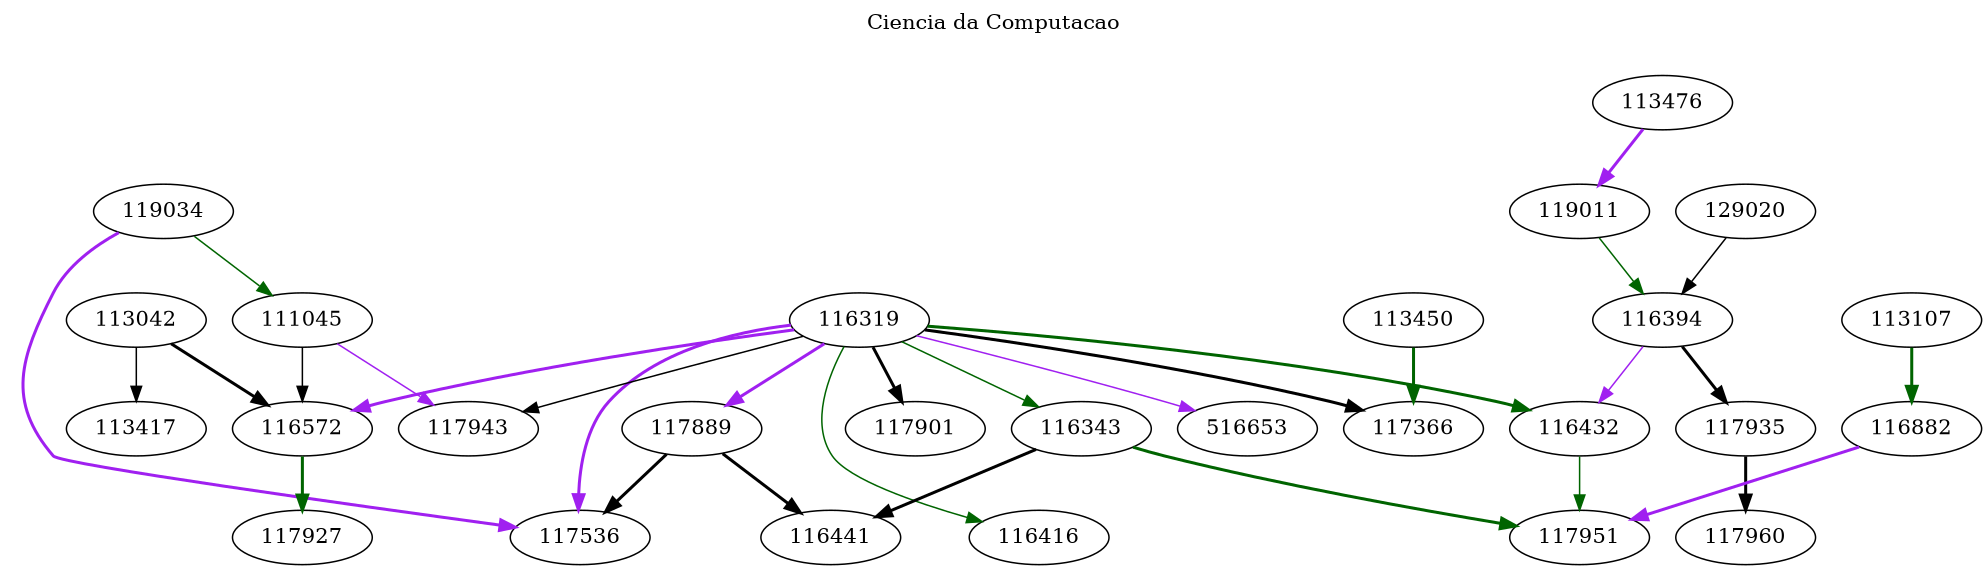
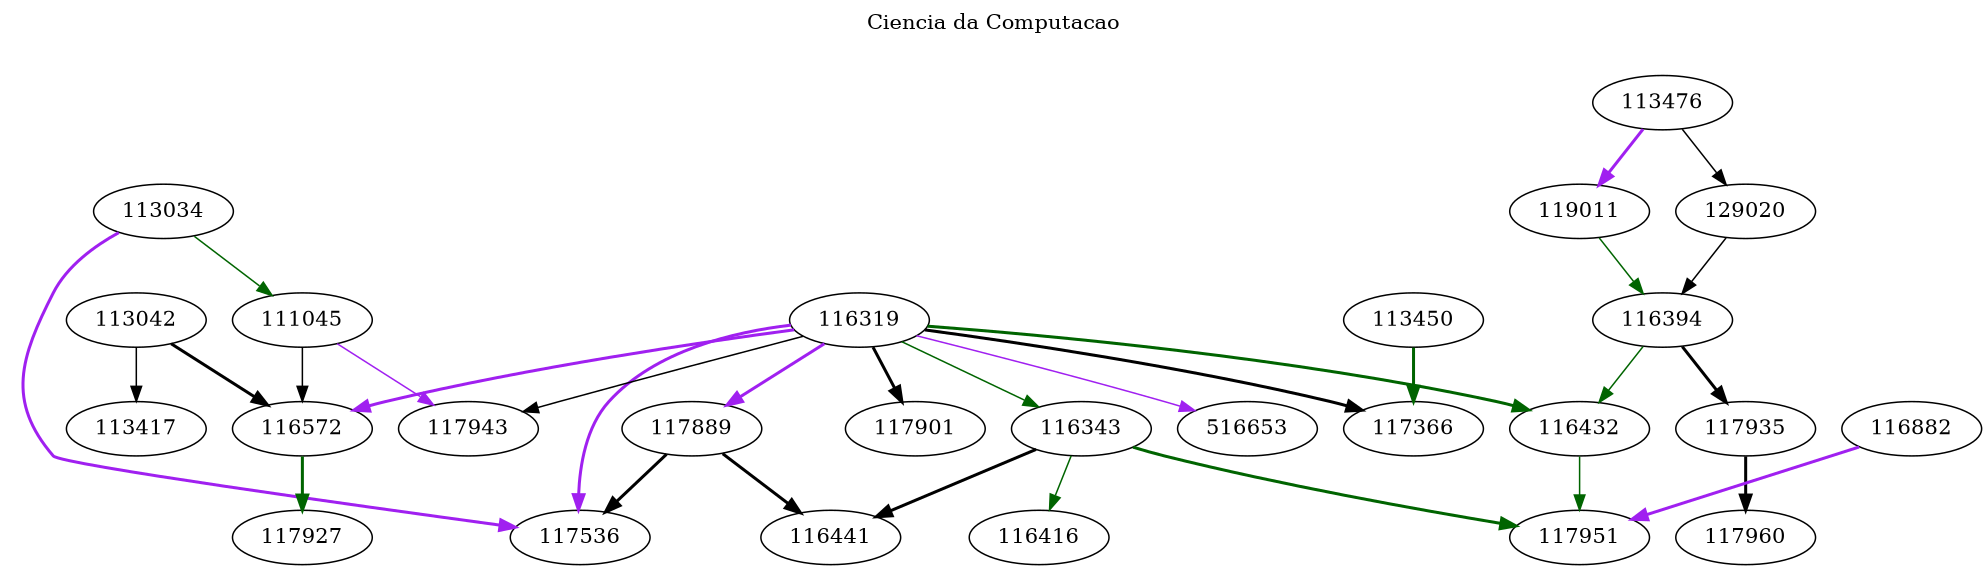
none -> (1699, 151)
(163, 211) -> (163, 211)
(1912, 320) -> none
(1626, 368) -> (1626, 368)
(845, 468) -> (1063, 476)
